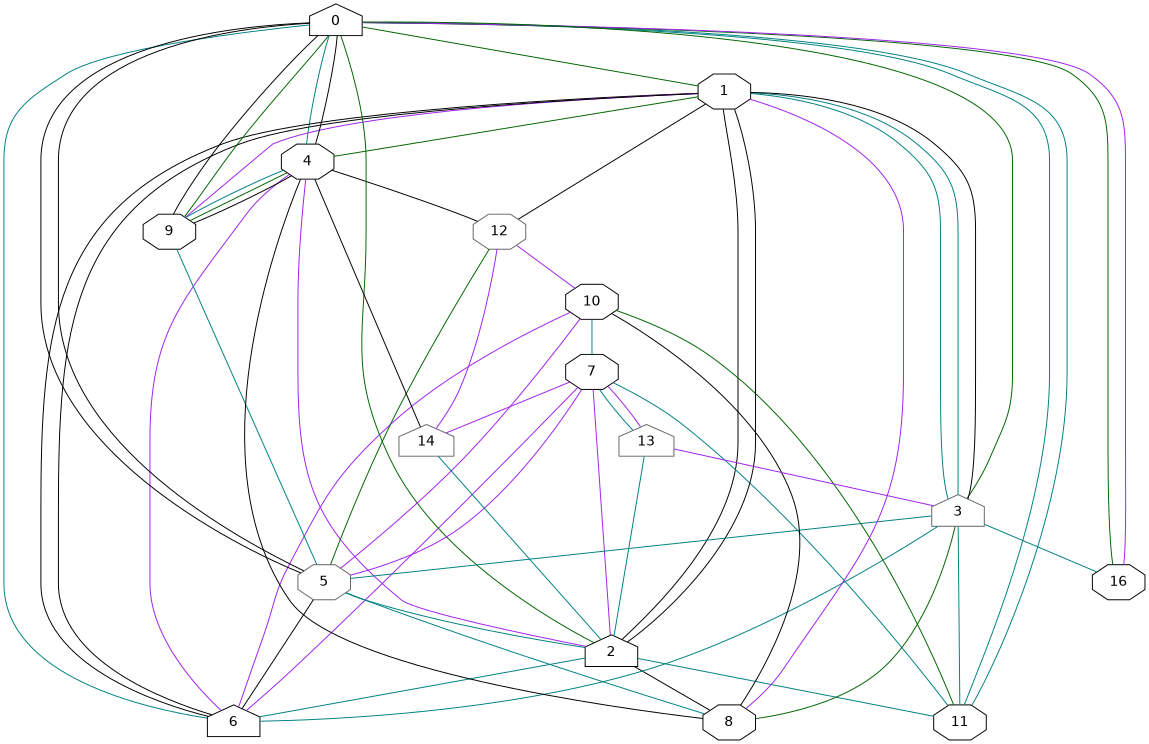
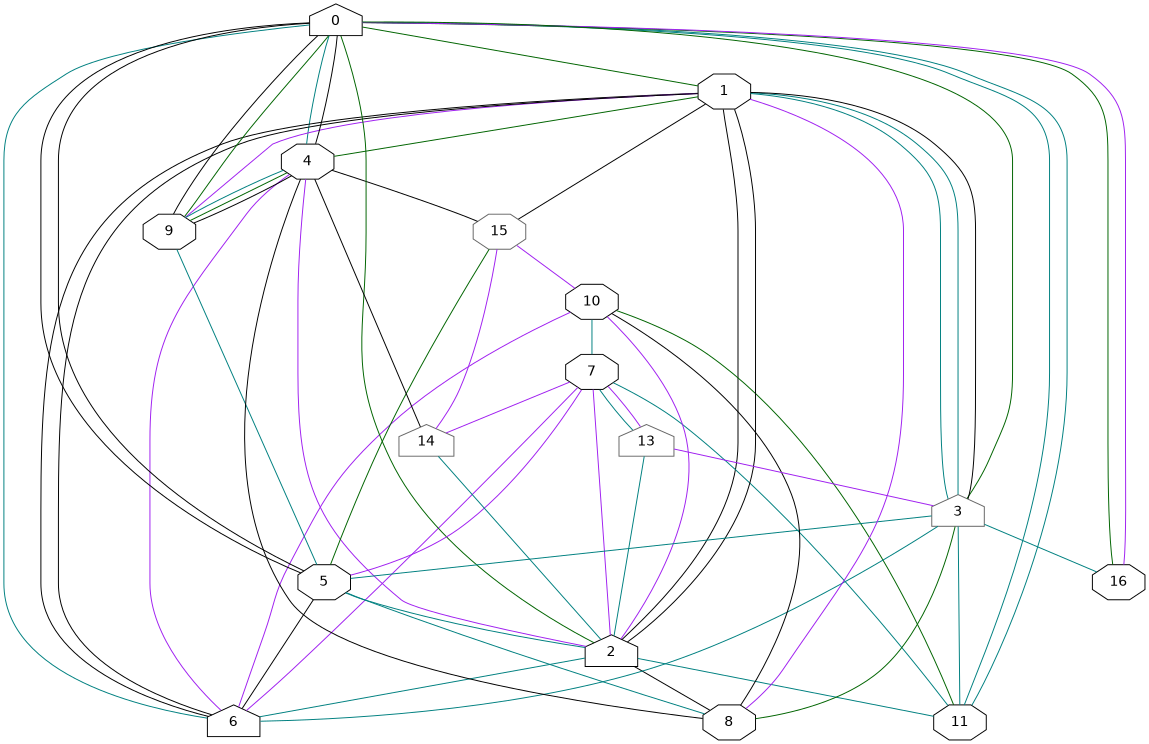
(499, 232) -> (499, 232)
(469, 452) -> (688, 473)
(324, 582) -> (324, 582)
